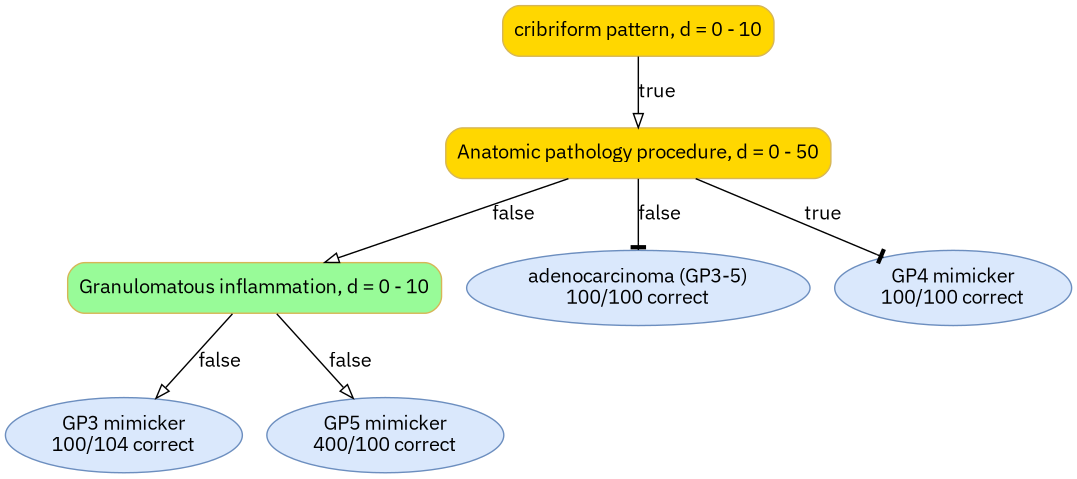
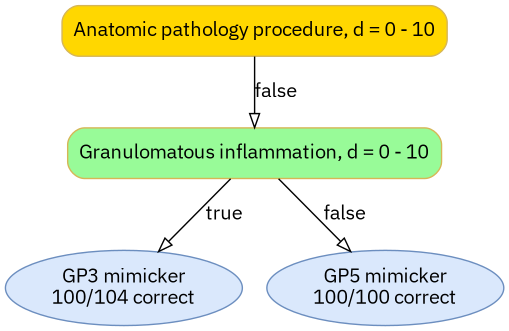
(638, 31) -> none
(638, 153) -> (255, 31)
(638, 288) -> none
(953, 288) -> none
(220, 362) -> (224, 214)
(385, 445) -> (385, 298)
